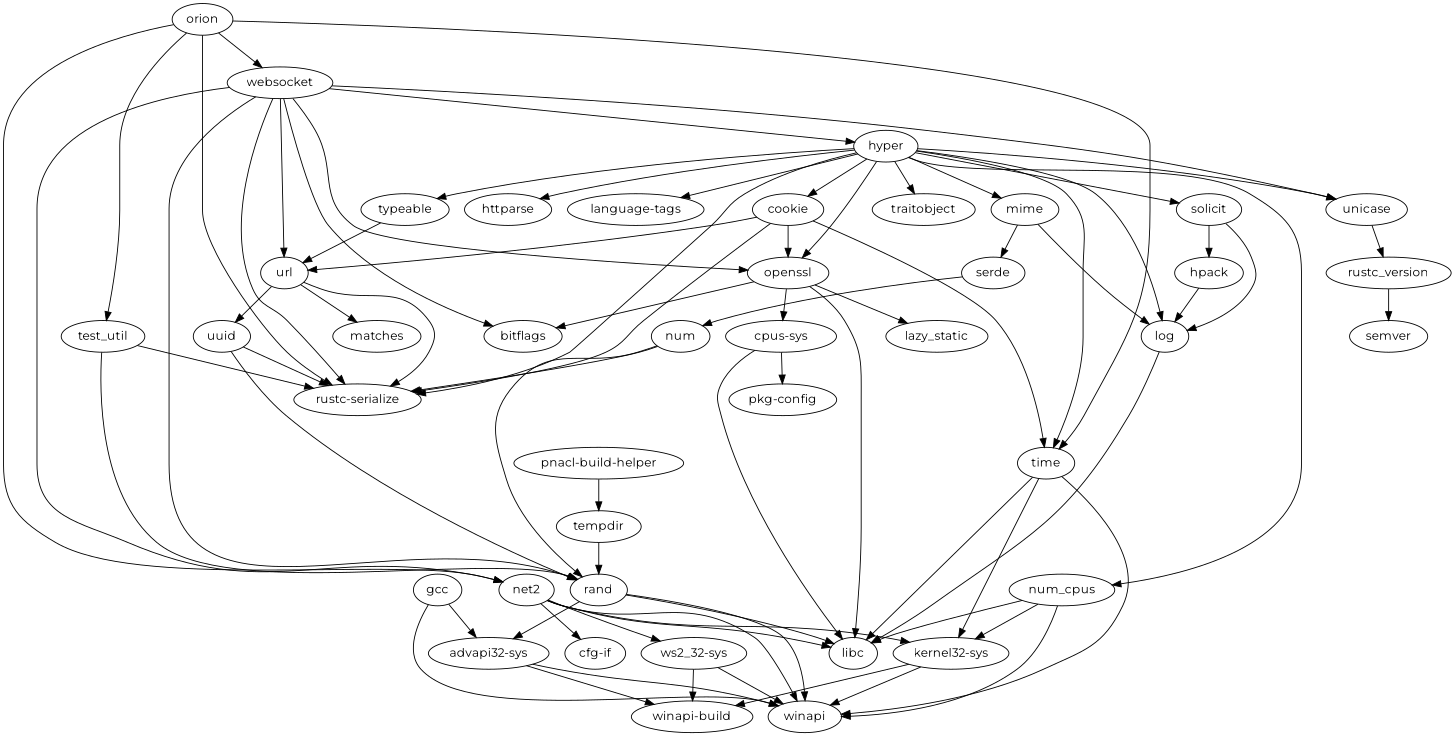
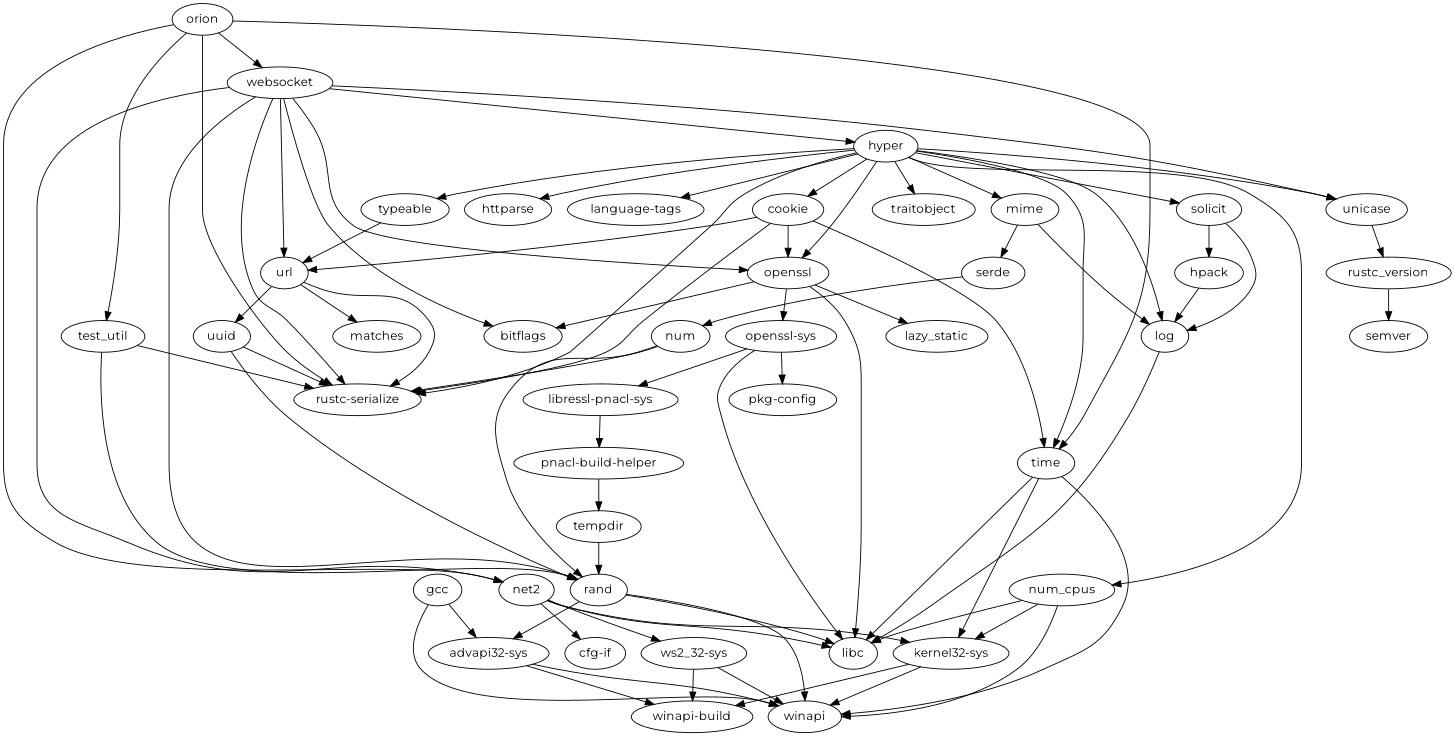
(781, 336) -> (781, 336)
none -> (601, 400)
(687, 613) -> none
